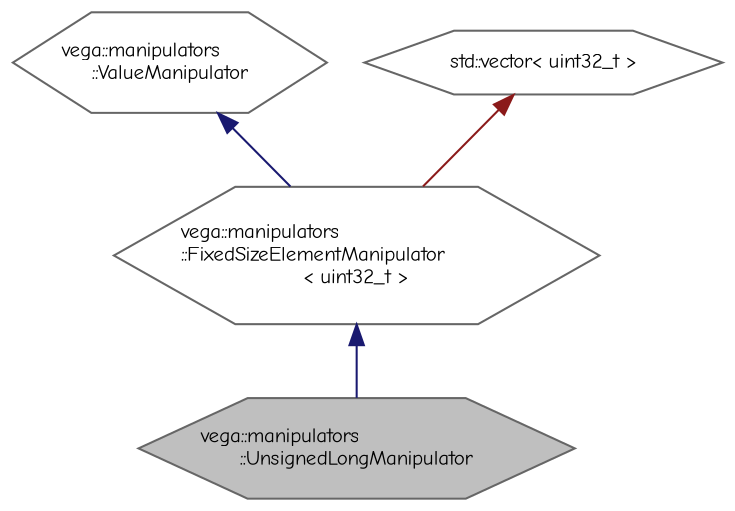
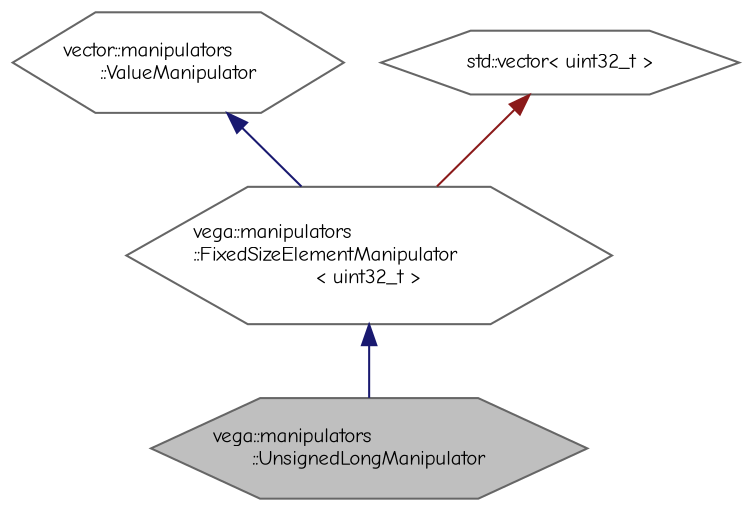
(170, 63) -> (178, 63)
